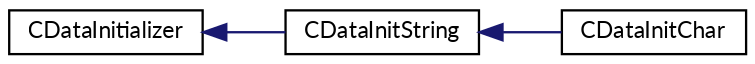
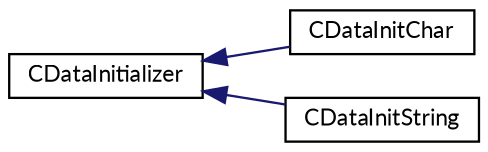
(532, 32) -> (258, 52)
